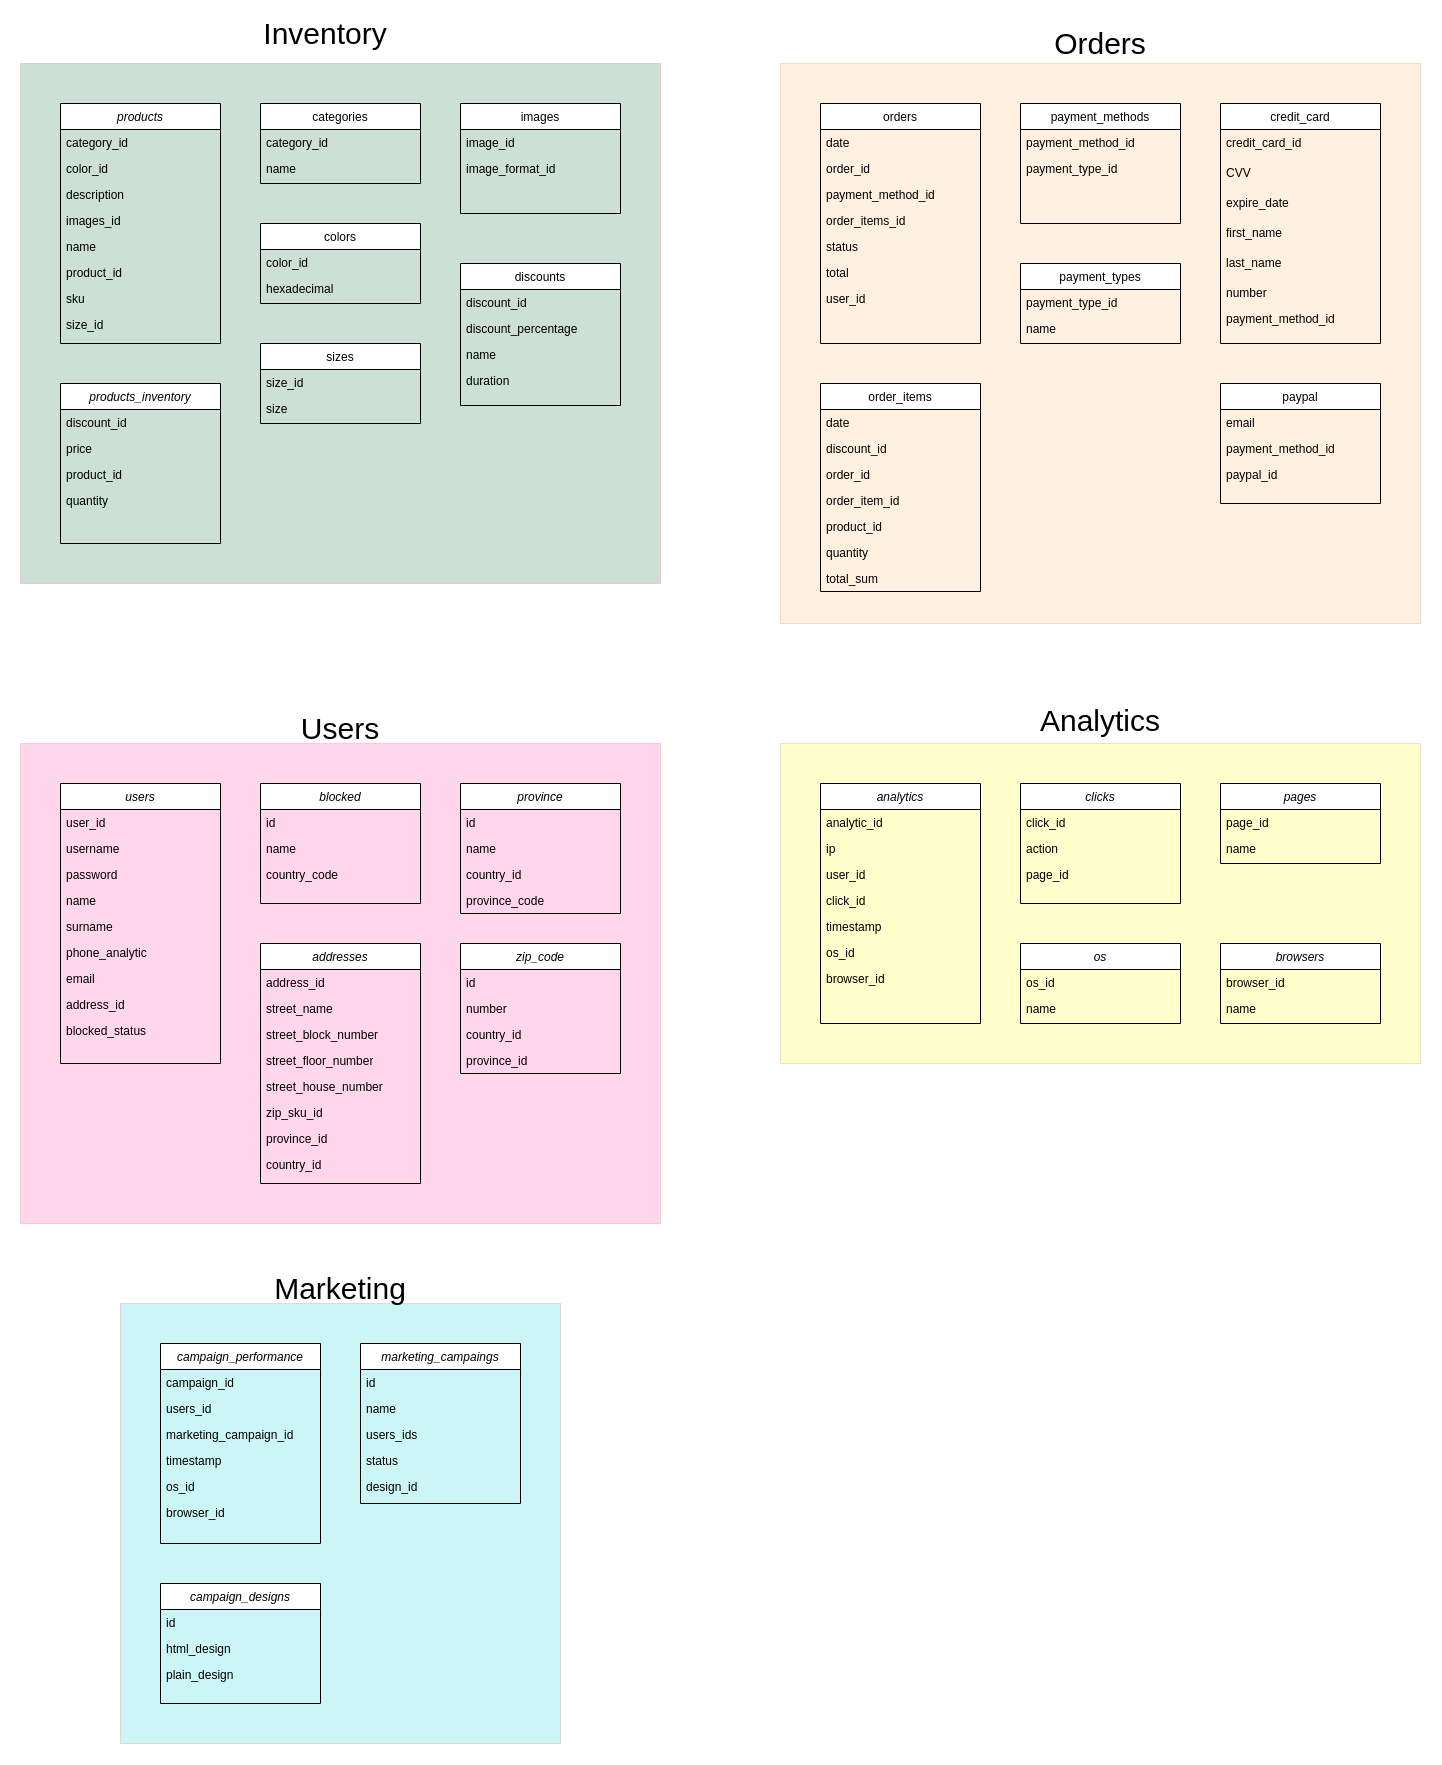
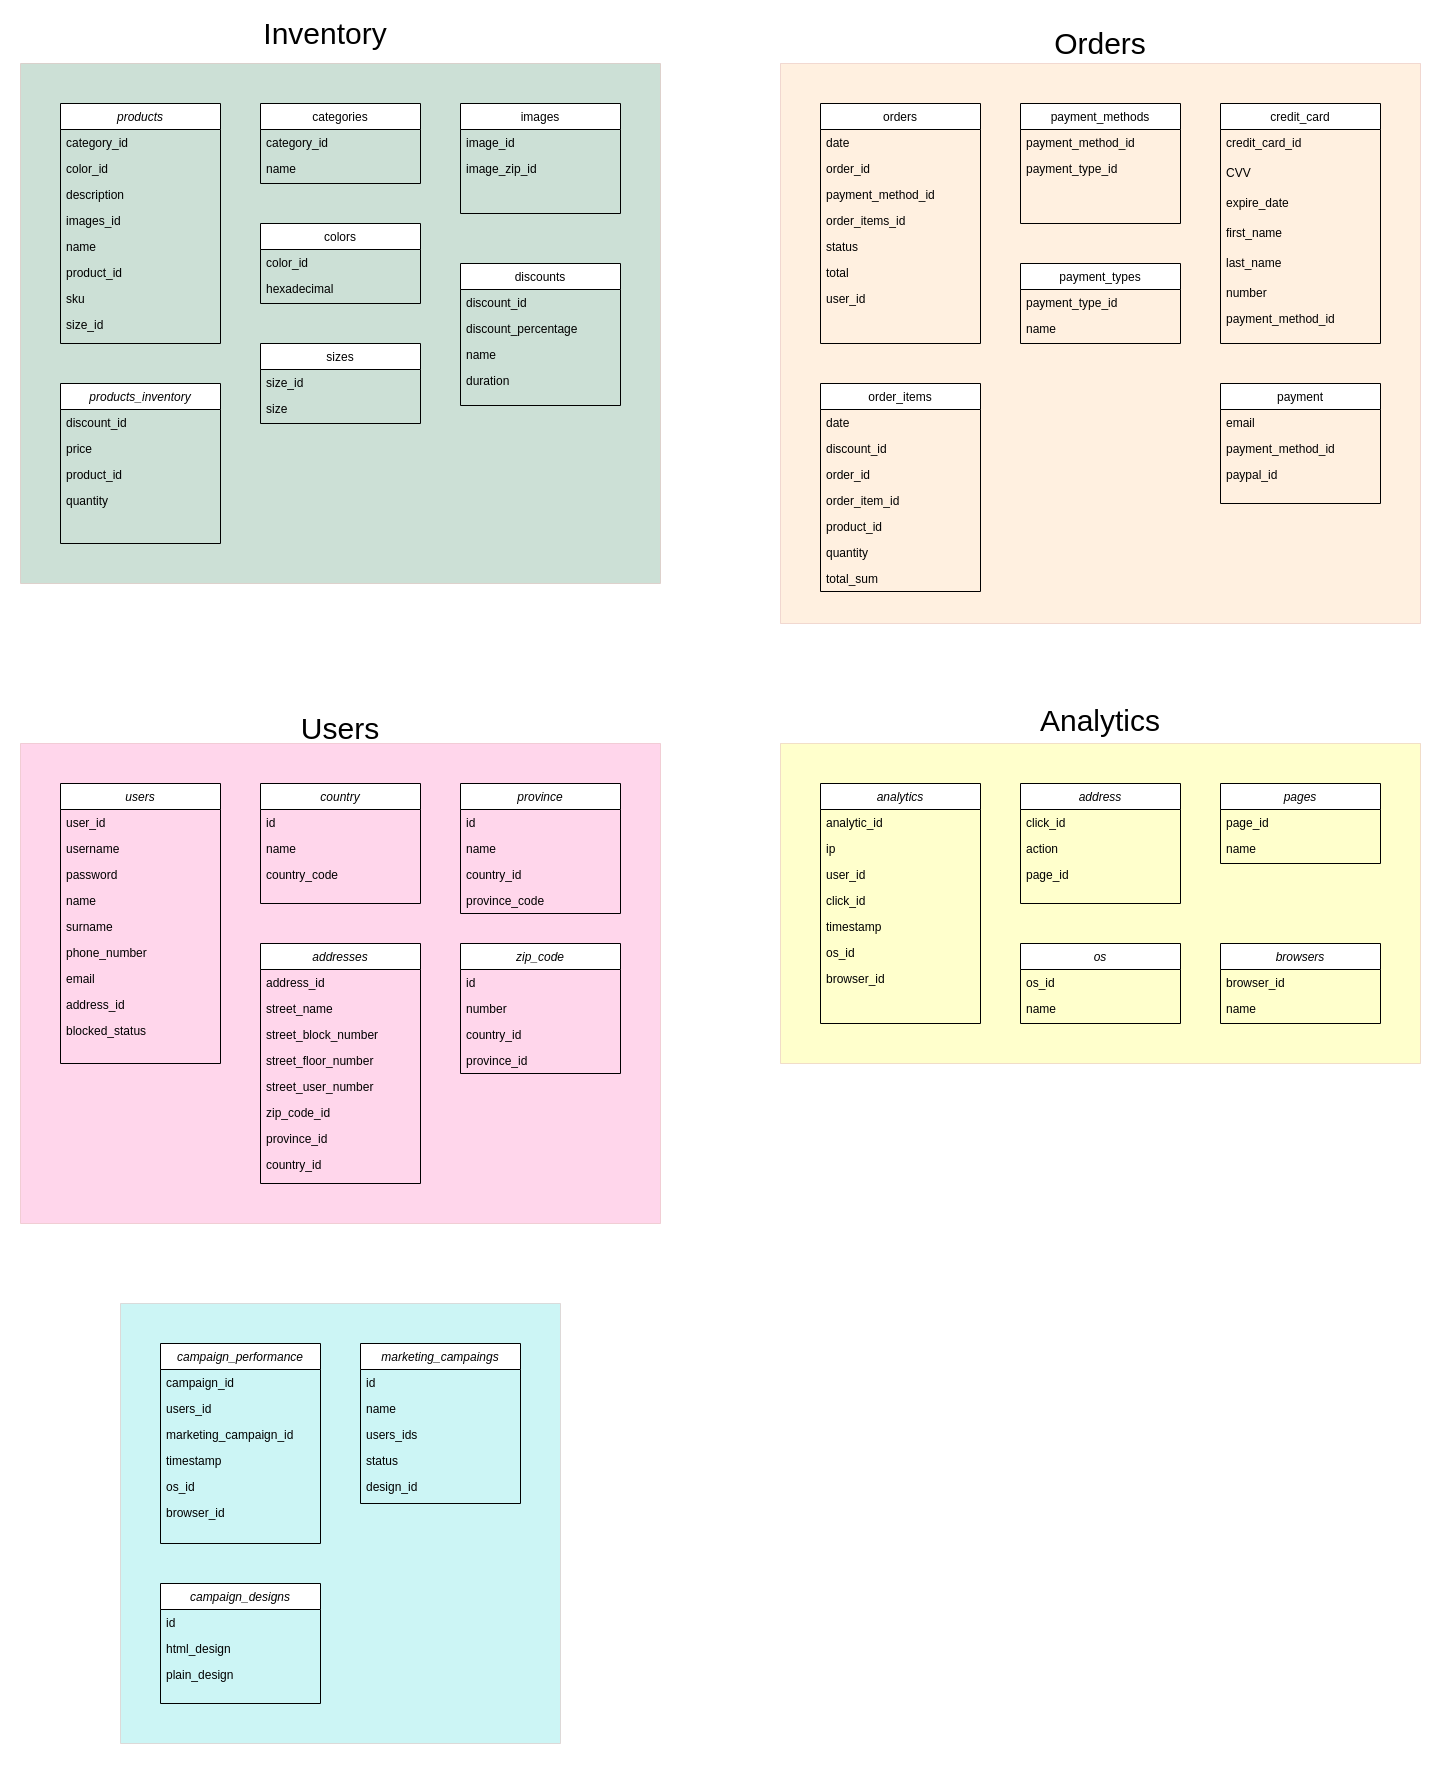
(513, 169) -> (502, 169)
(1300, 397) -> (1300, 397)
(340, 797) -> (340, 797)
(1100, 797) -> (1100, 797)
(110, 953) -> (106, 953)
(330, 1087) -> (326, 1087)
(296, 1113) -> (300, 1113)
(341, 1289) -> none
